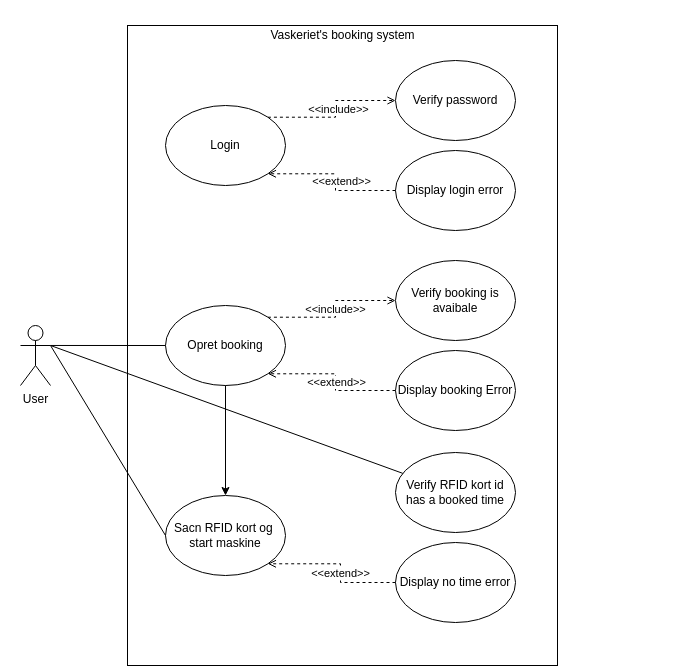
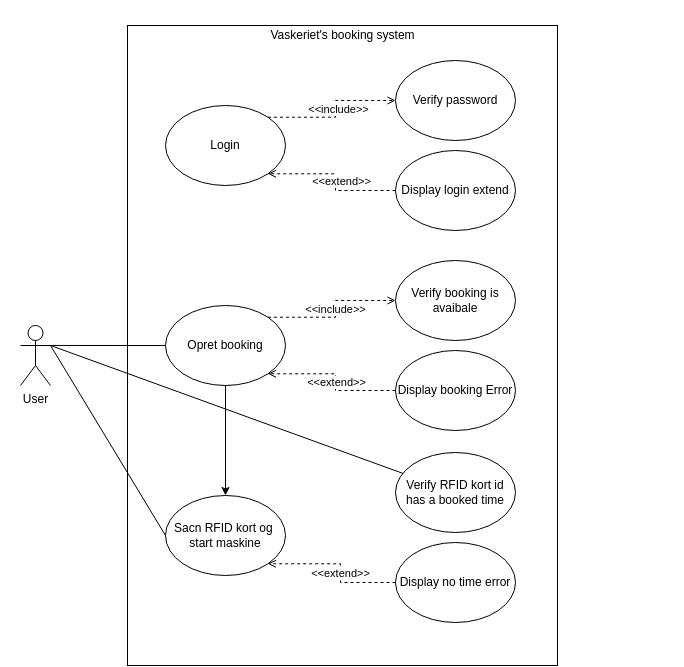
(456, 191) -> (456, 191)
